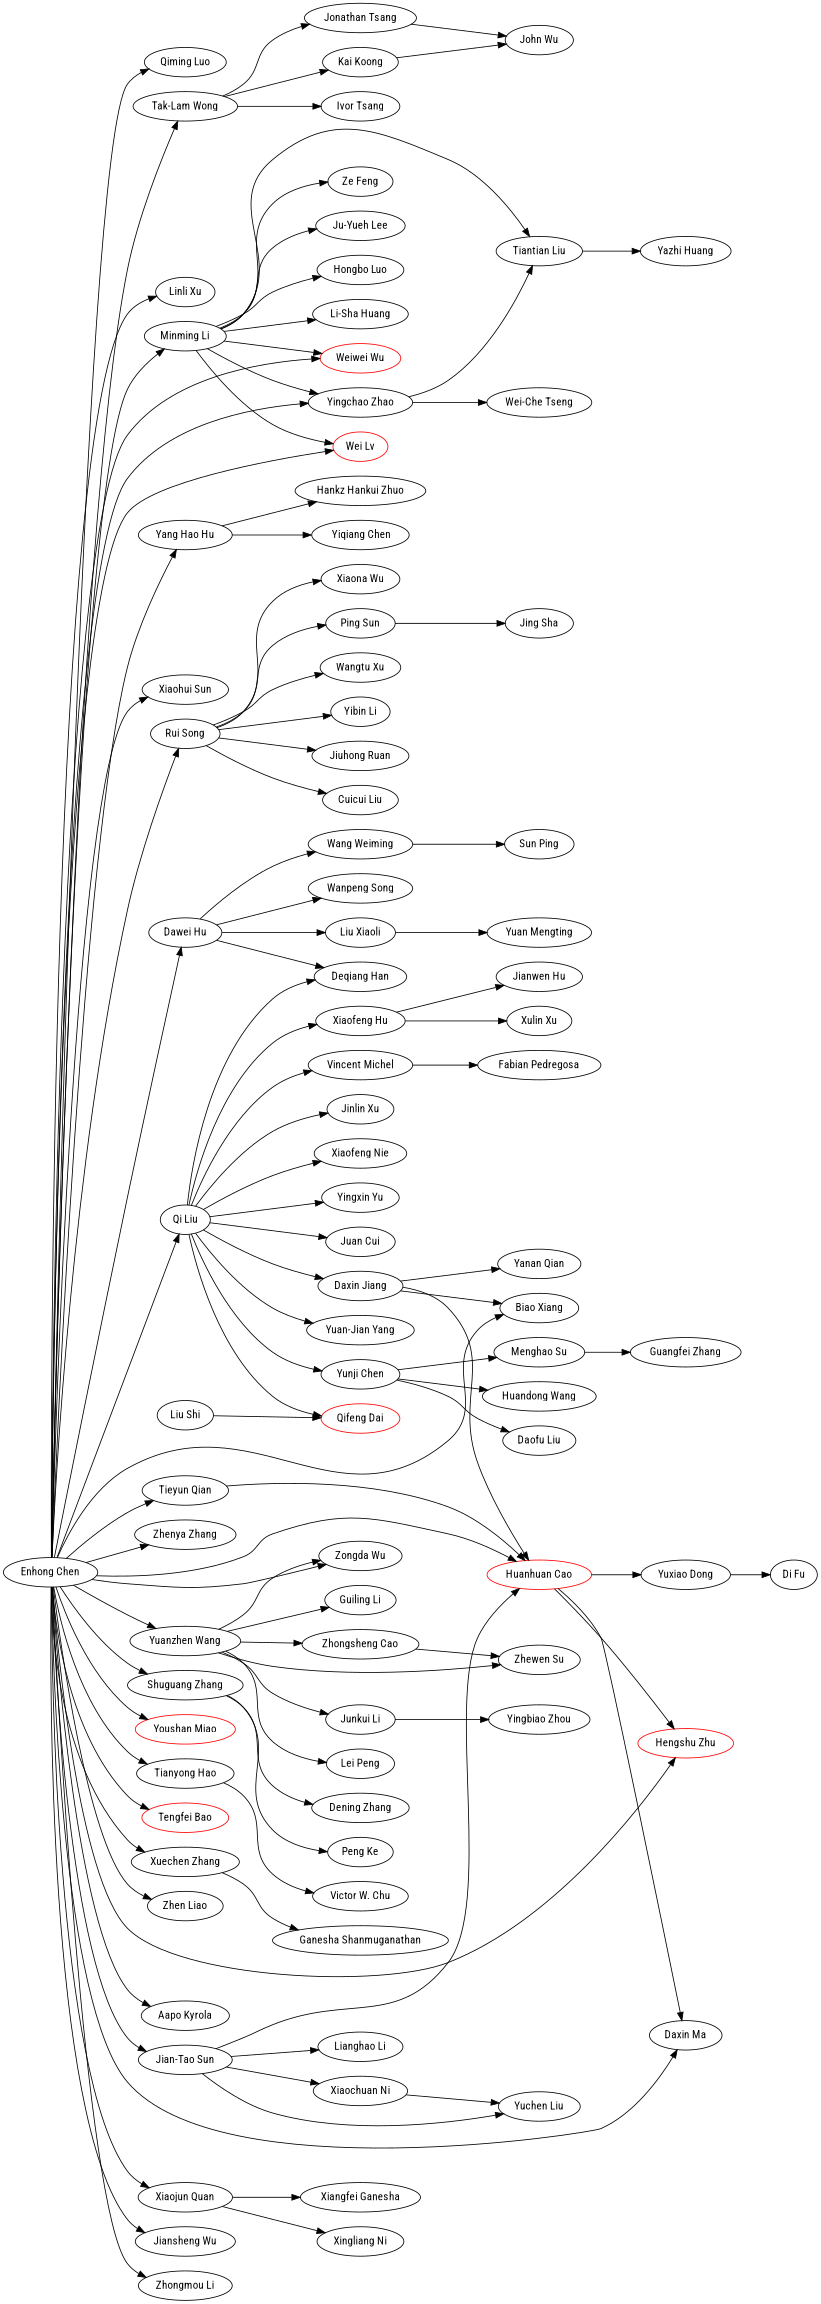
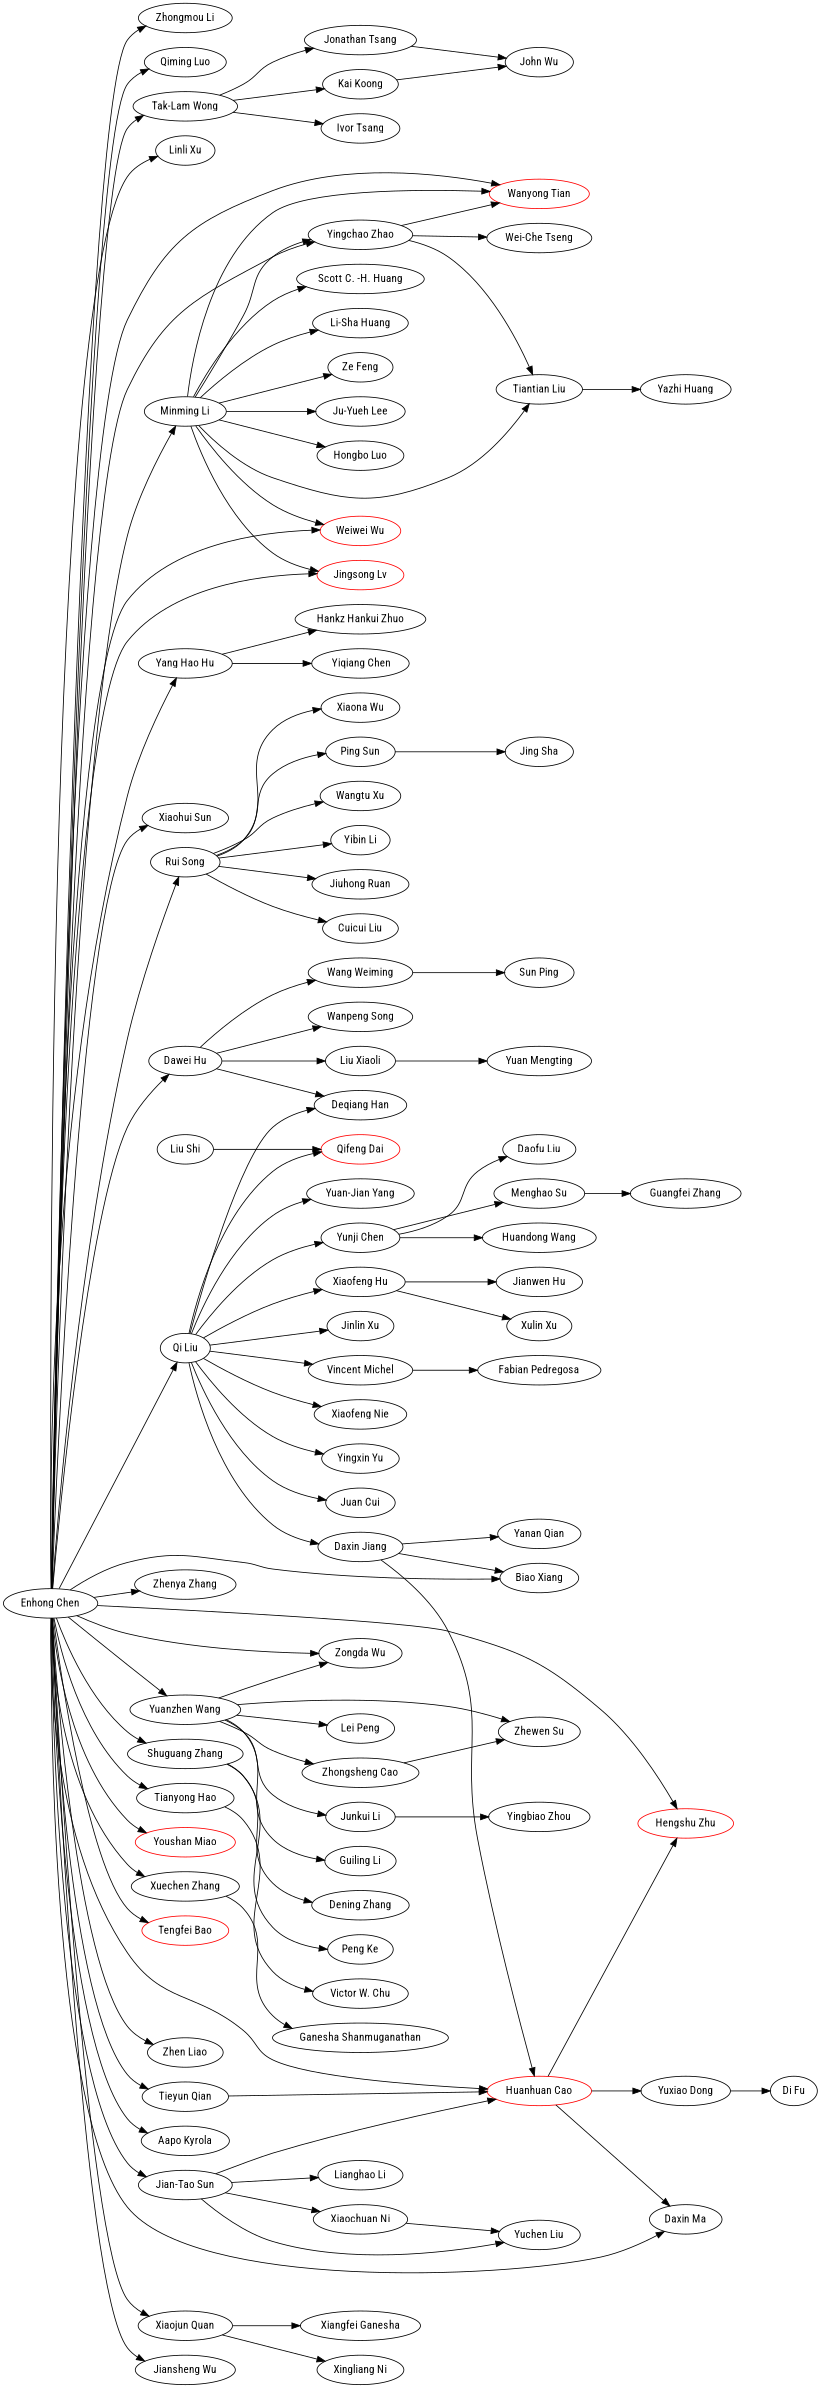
none -> (539, 194)
none -> (360, 279)
(360, 447) -> (360, 575)
